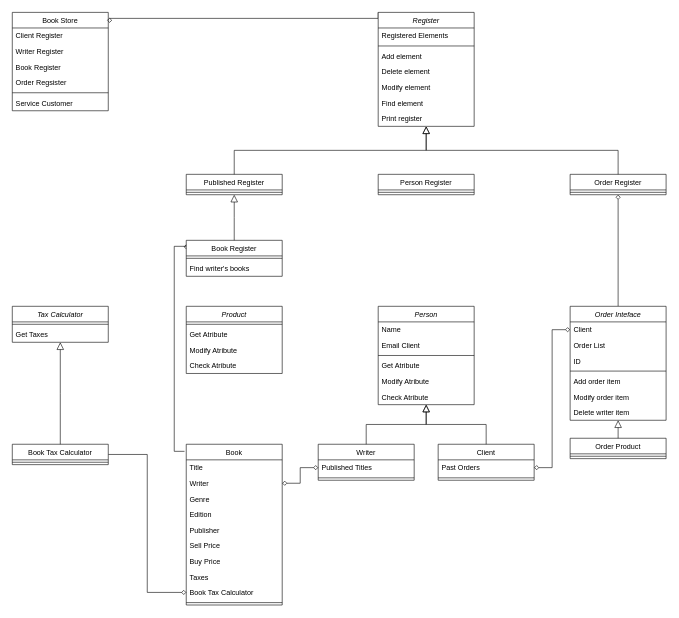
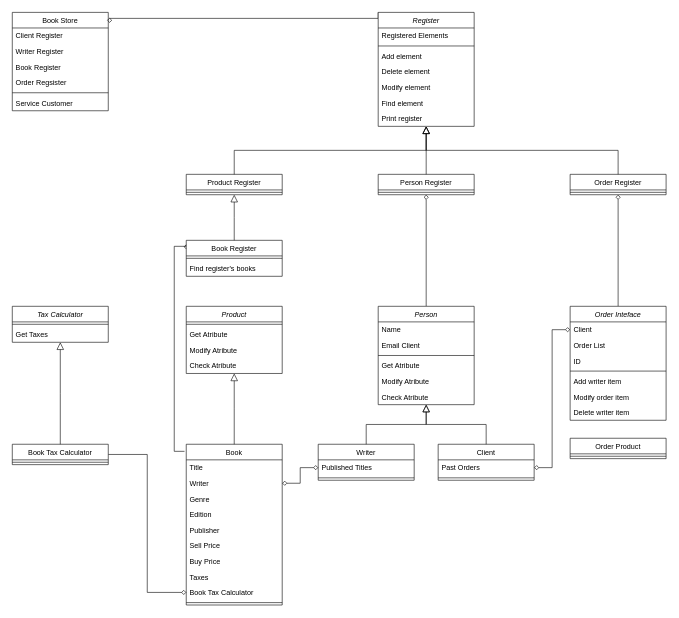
none -> (426, 163)
(234, 182) -> (234, 182)
none -> (426, 253)
(223, 269) -> (227, 269)
(599, 382) -> (600, 382)
none -> (234, 413)
(618, 433) -> none
